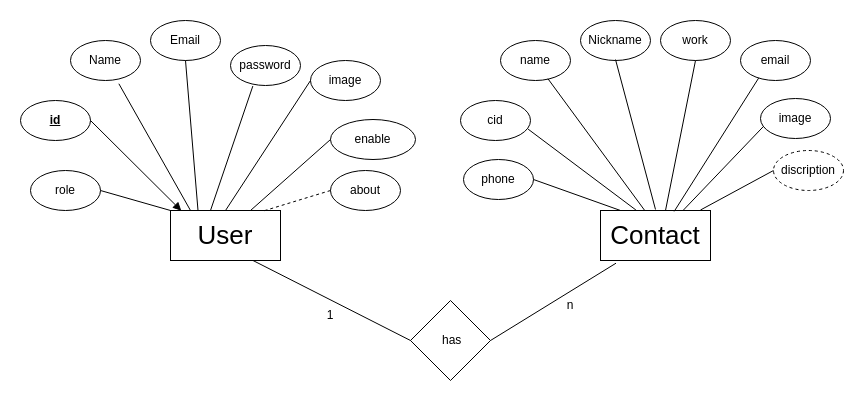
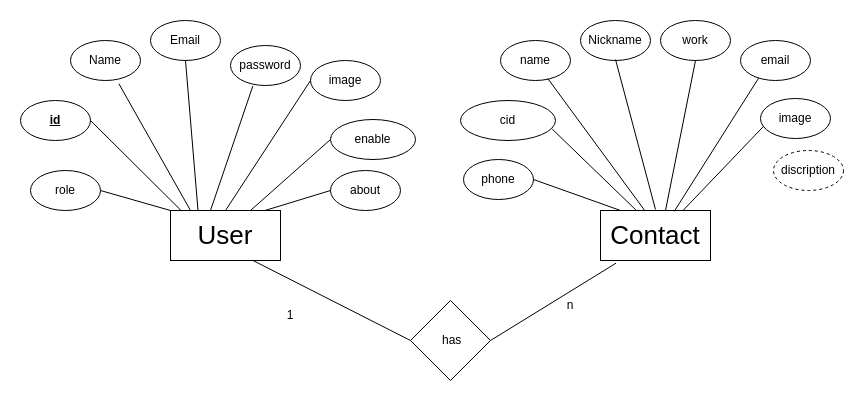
(496, 121) -> (508, 121)
(737, 190) -> none
(297, 201) -> (297, 201)
(174, 204) -> (177, 206)
(331, 316) -> (291, 316)
